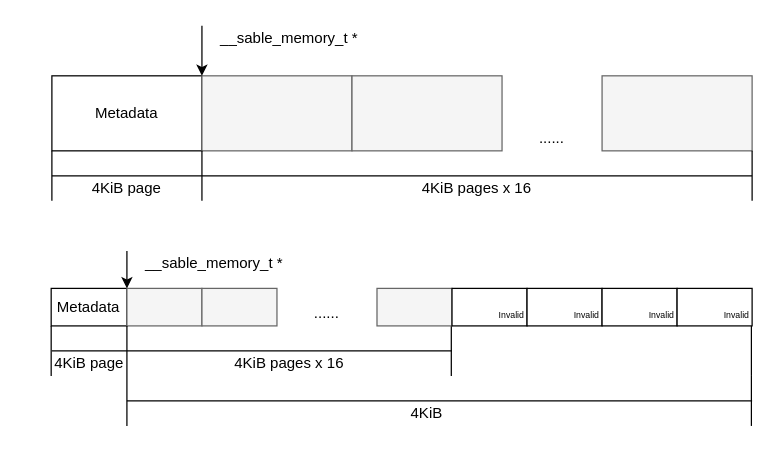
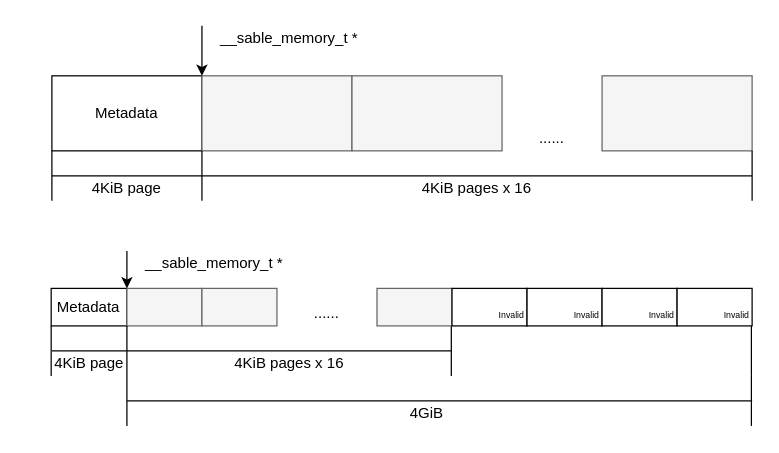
(427, 413) -> (427, 413)
